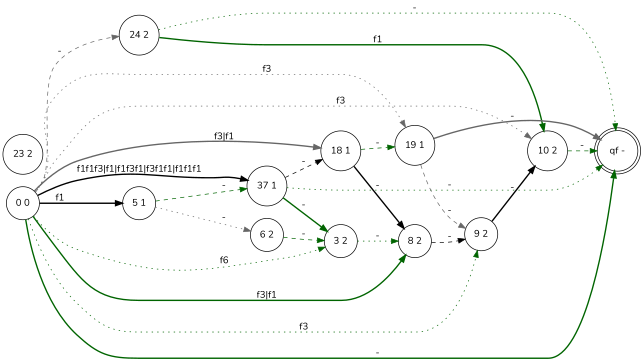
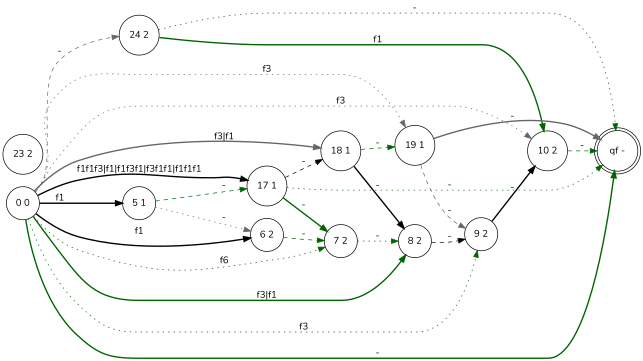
(267, 186) -> (267, 186)
(341, 241) -> (341, 241)
none -> (137, 245)
